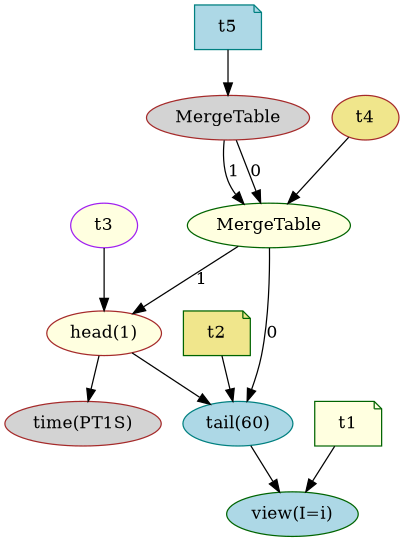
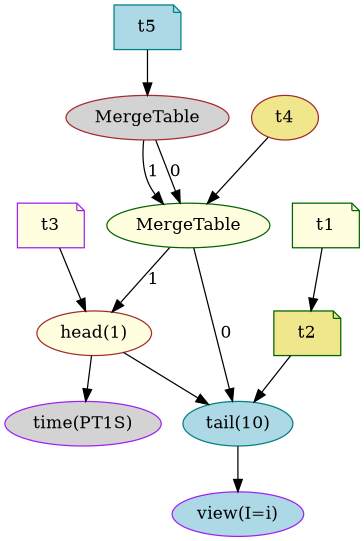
(104, 225) -> (51, 225)
(83, 424) -> (83, 424)
(238, 424) -> (238, 424)
(324, 464) -> (318, 273)
(292, 514) -> (238, 514)
